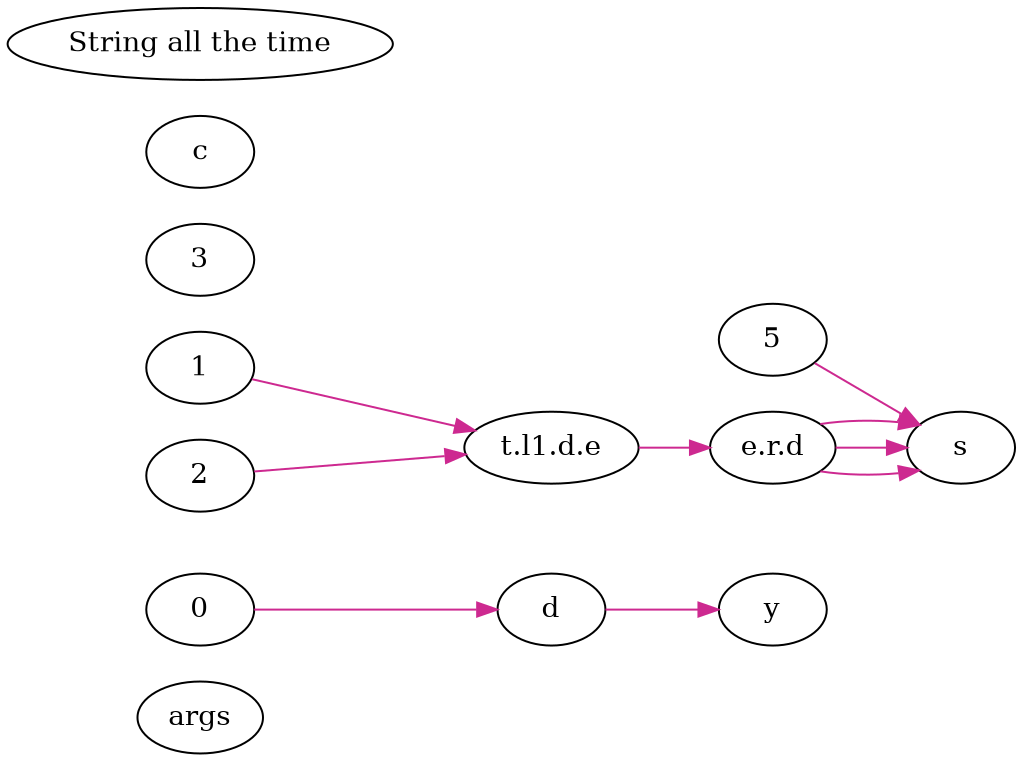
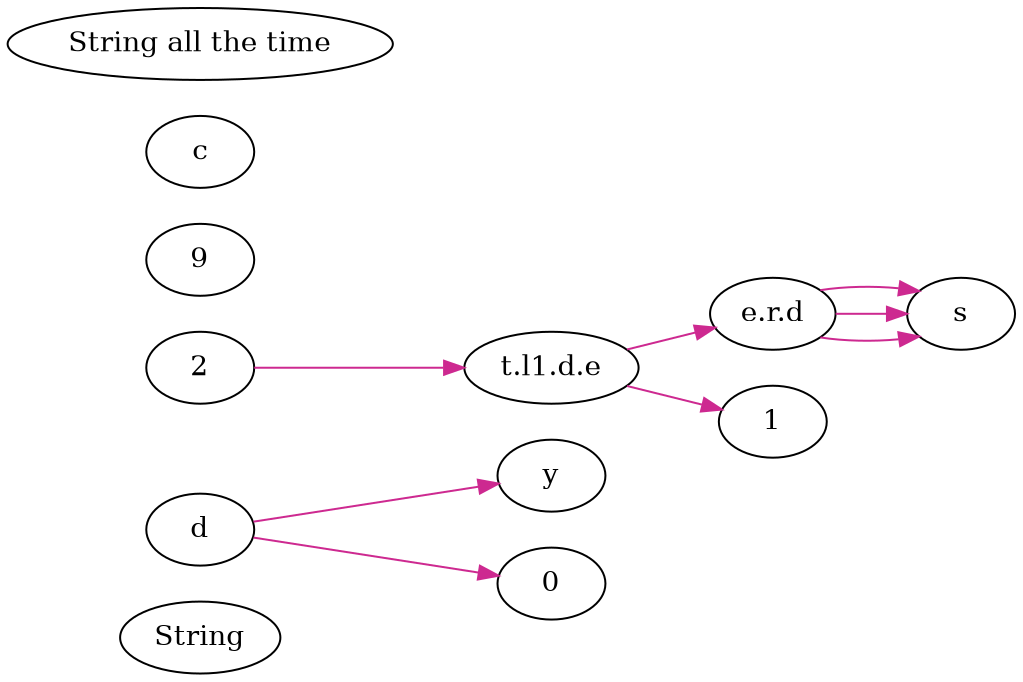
(200, 260) -> (200, 260)
(773, 340) -> none
(354, 403) -> (664, 395)
(365, 610) -> (366, 555)
none -> (200, 638)
(200, 718) -> none
